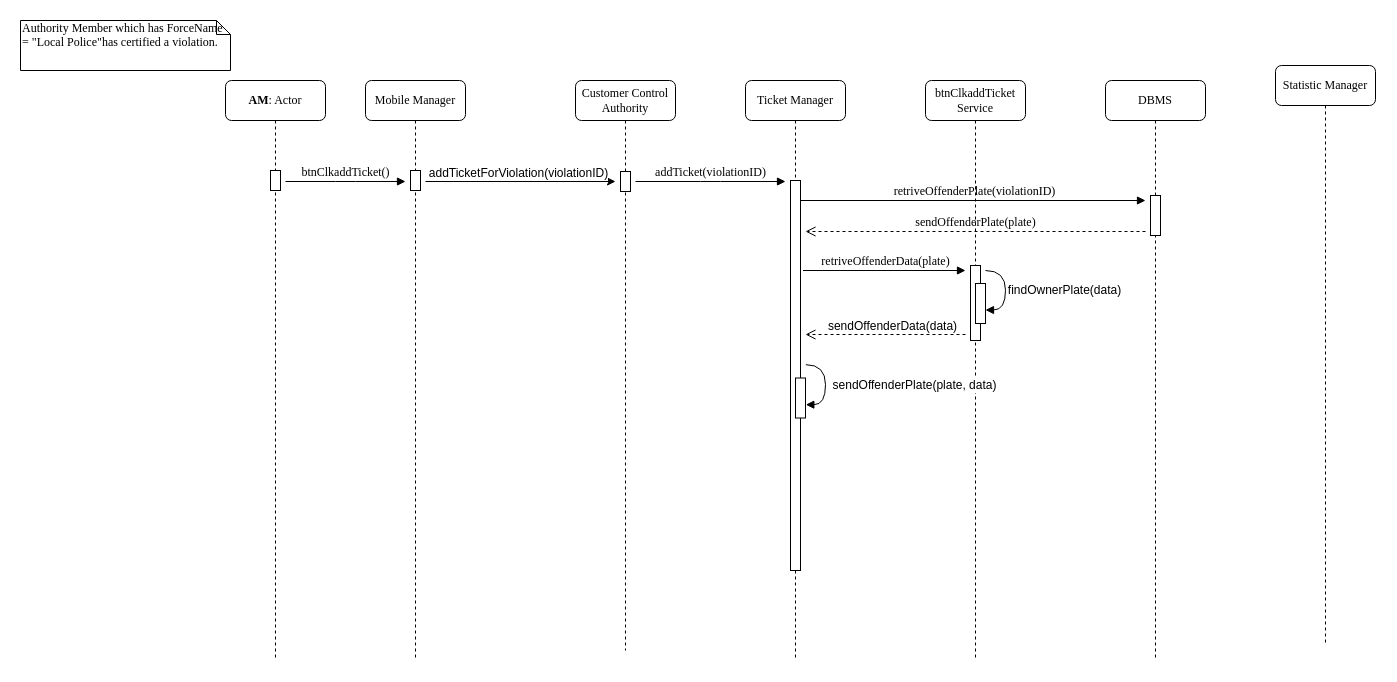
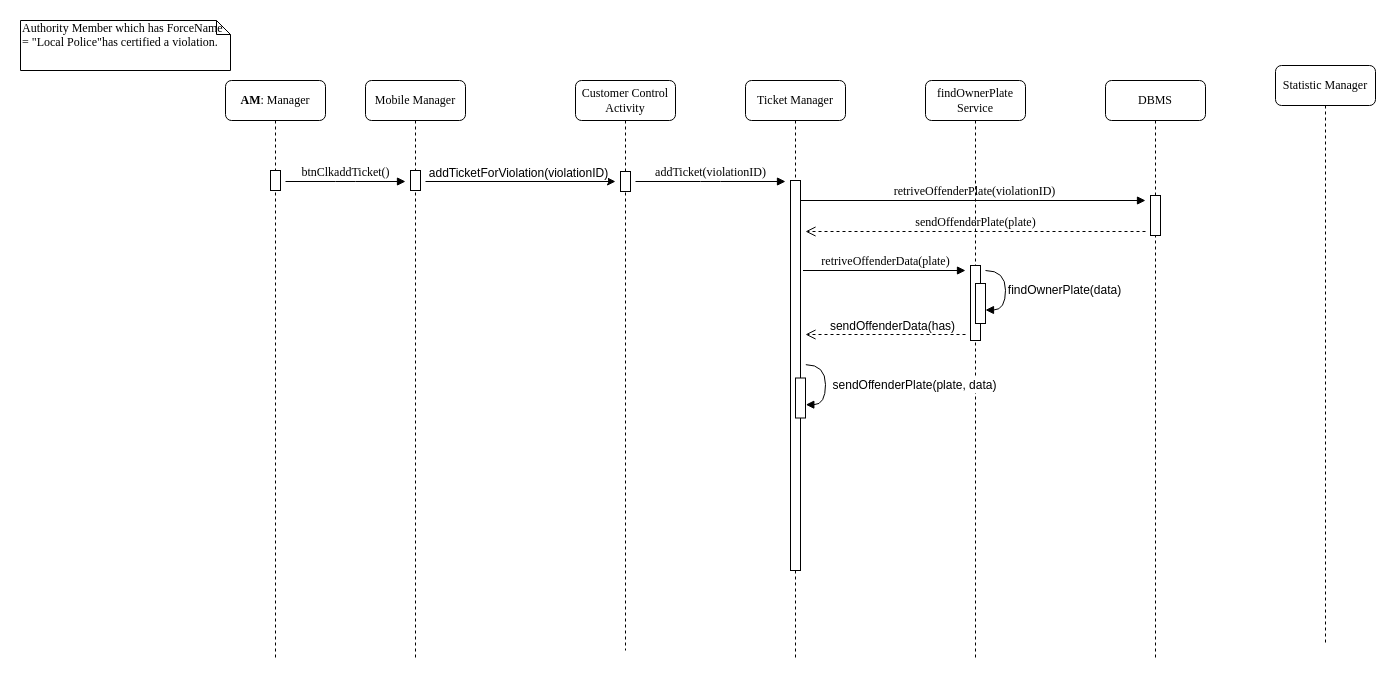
(276, 101) -> (276, 101)
(626, 101) -> (626, 101)
(976, 101) -> (976, 101)
(893, 327) -> (893, 327)
